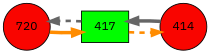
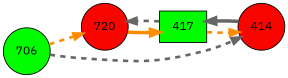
none -> (27, 51)
